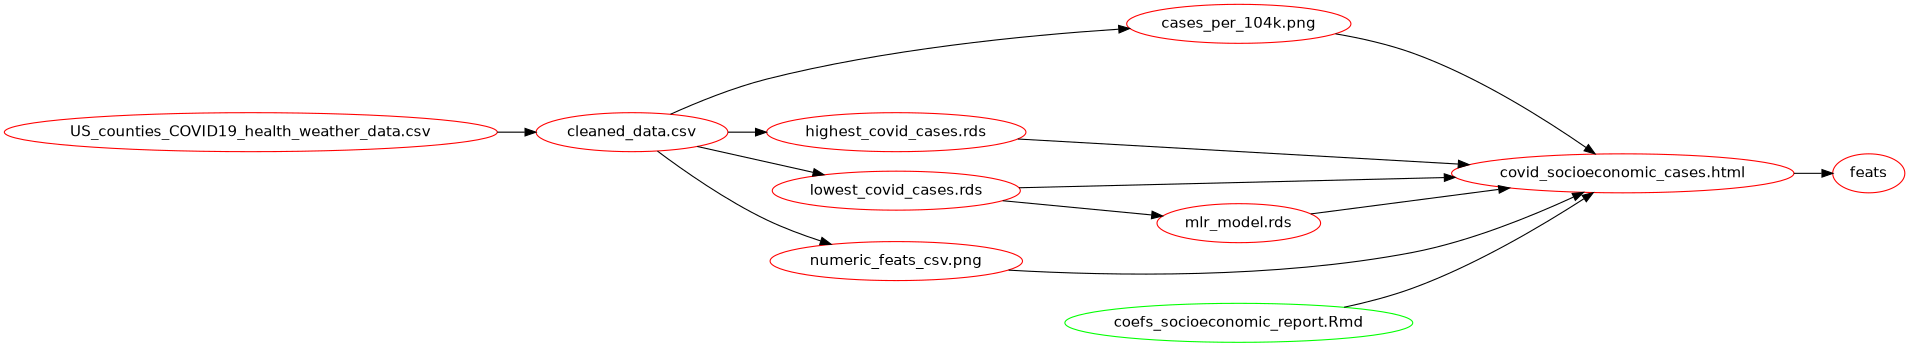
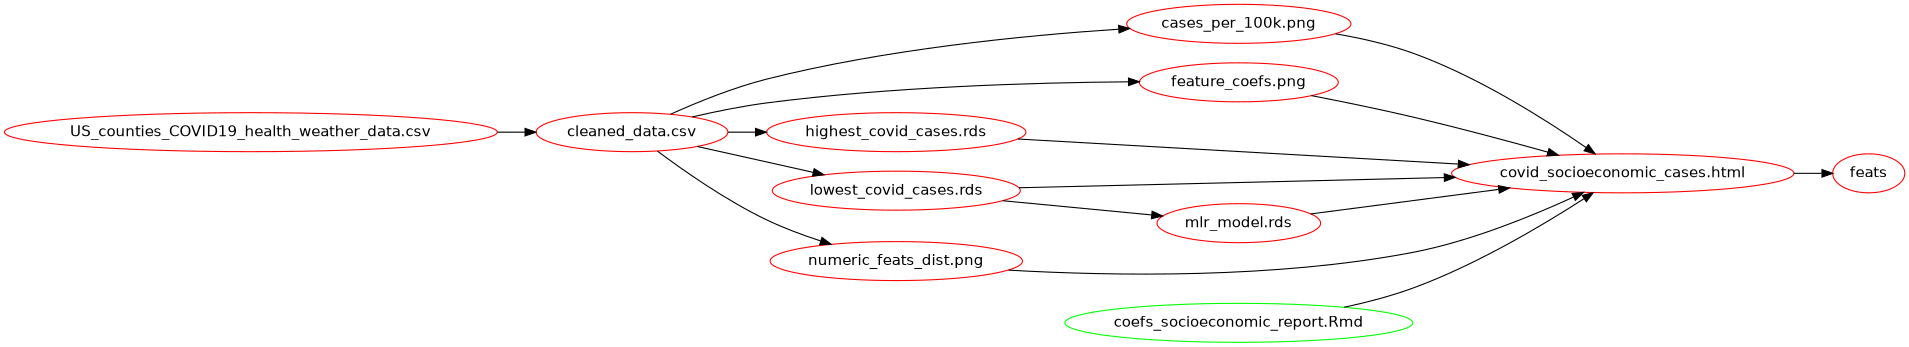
(1239, 24) -> (1239, 24)
none -> (1239, 82)
(896, 261) -> (896, 261)
